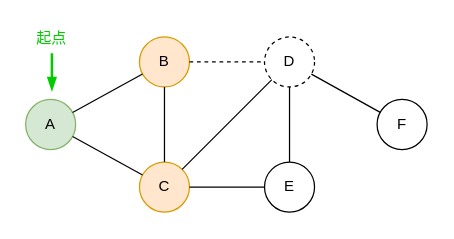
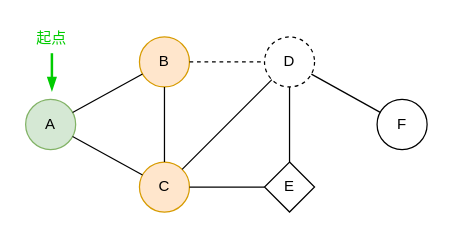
(289, 187) -> (289, 187)
